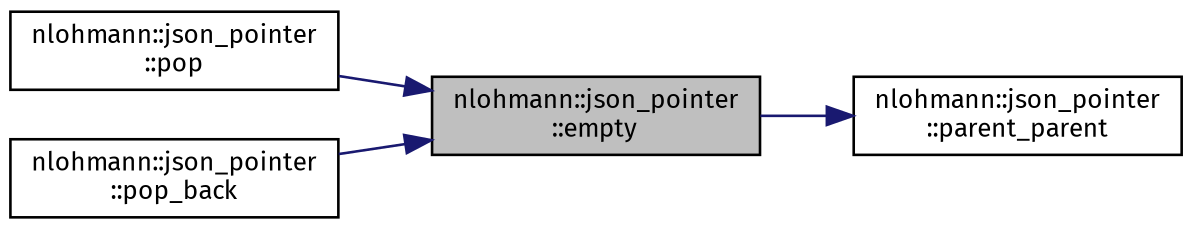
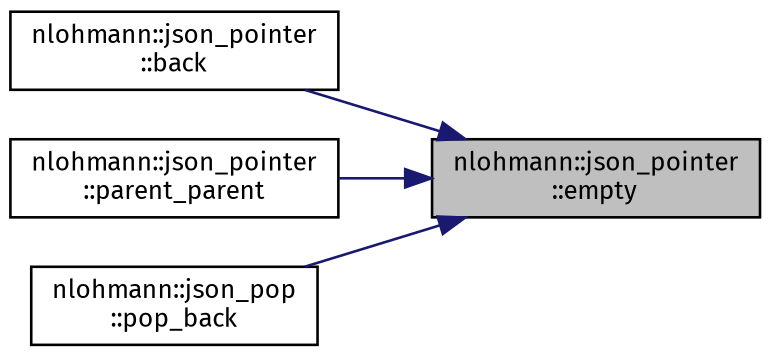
(174, 51) -> (174, 51)
(793, 116) -> (372, 178)
(174, 178) -> (174, 306)
